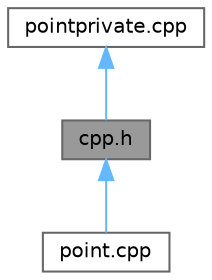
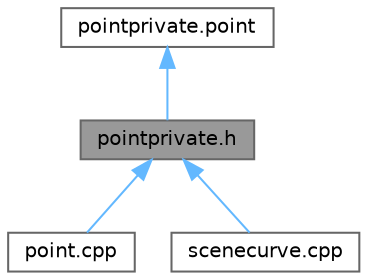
(106, 28) -> (167, 28)
(106, 140) -> (167, 140)
none -> (265, 252)
